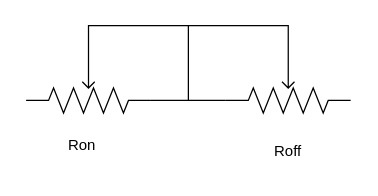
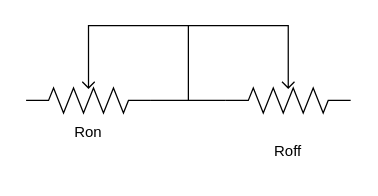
(82, 144) -> (88, 132)
